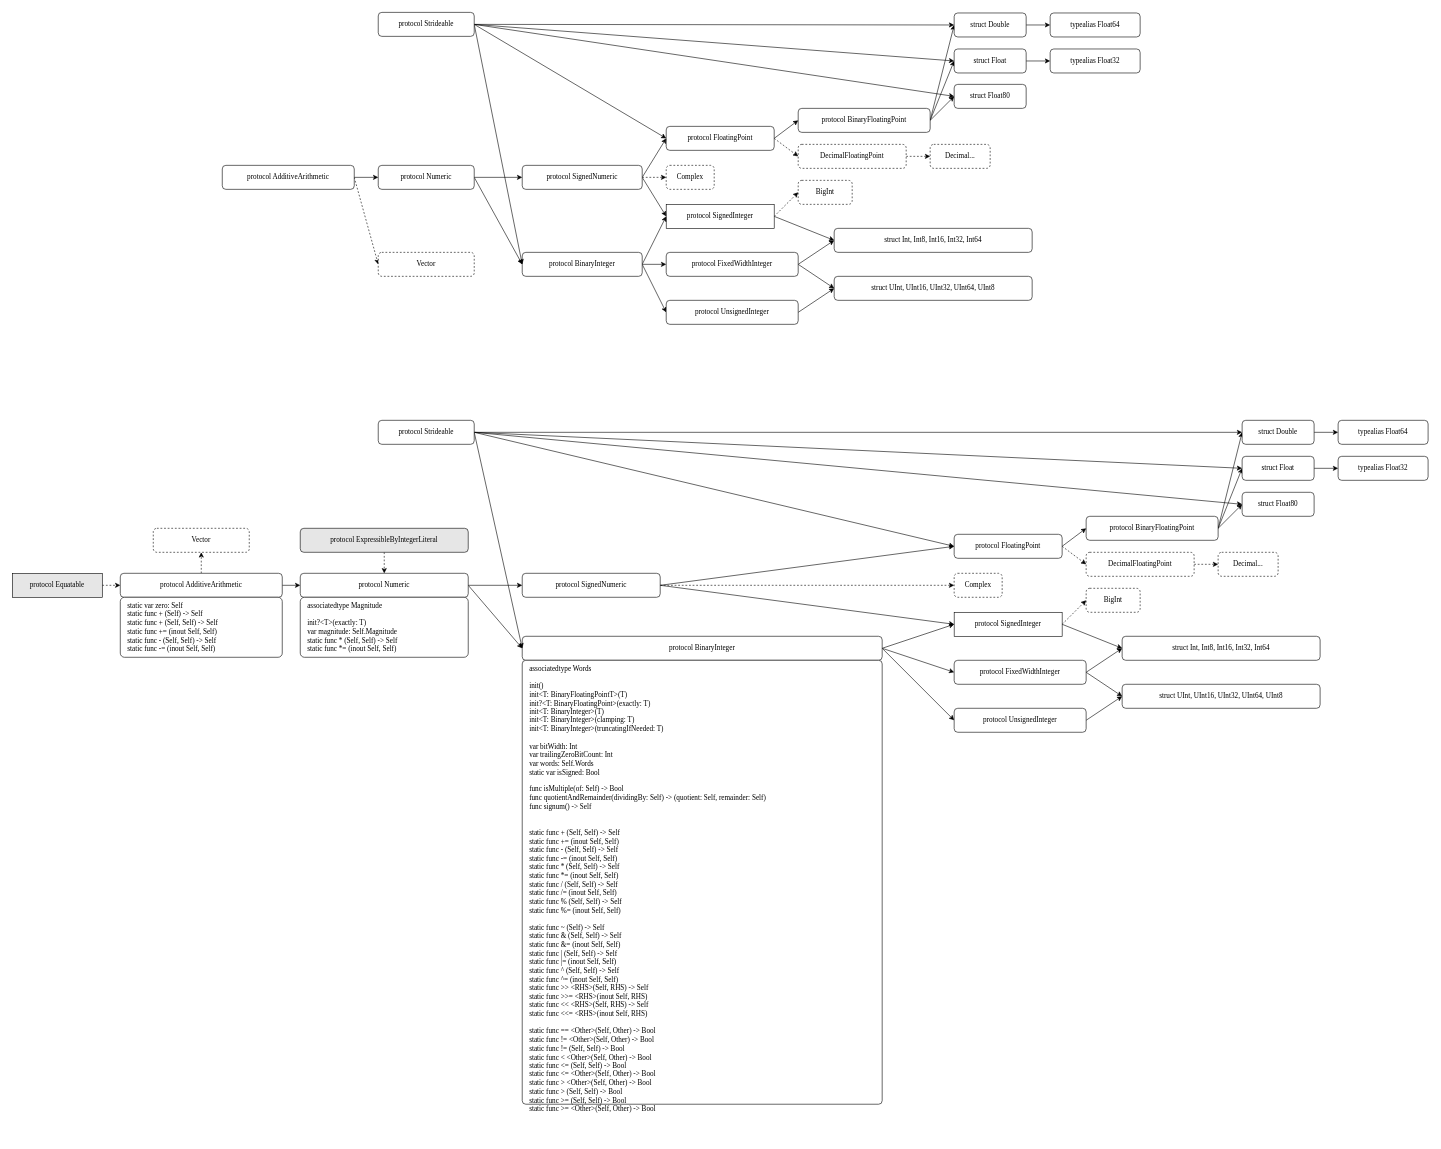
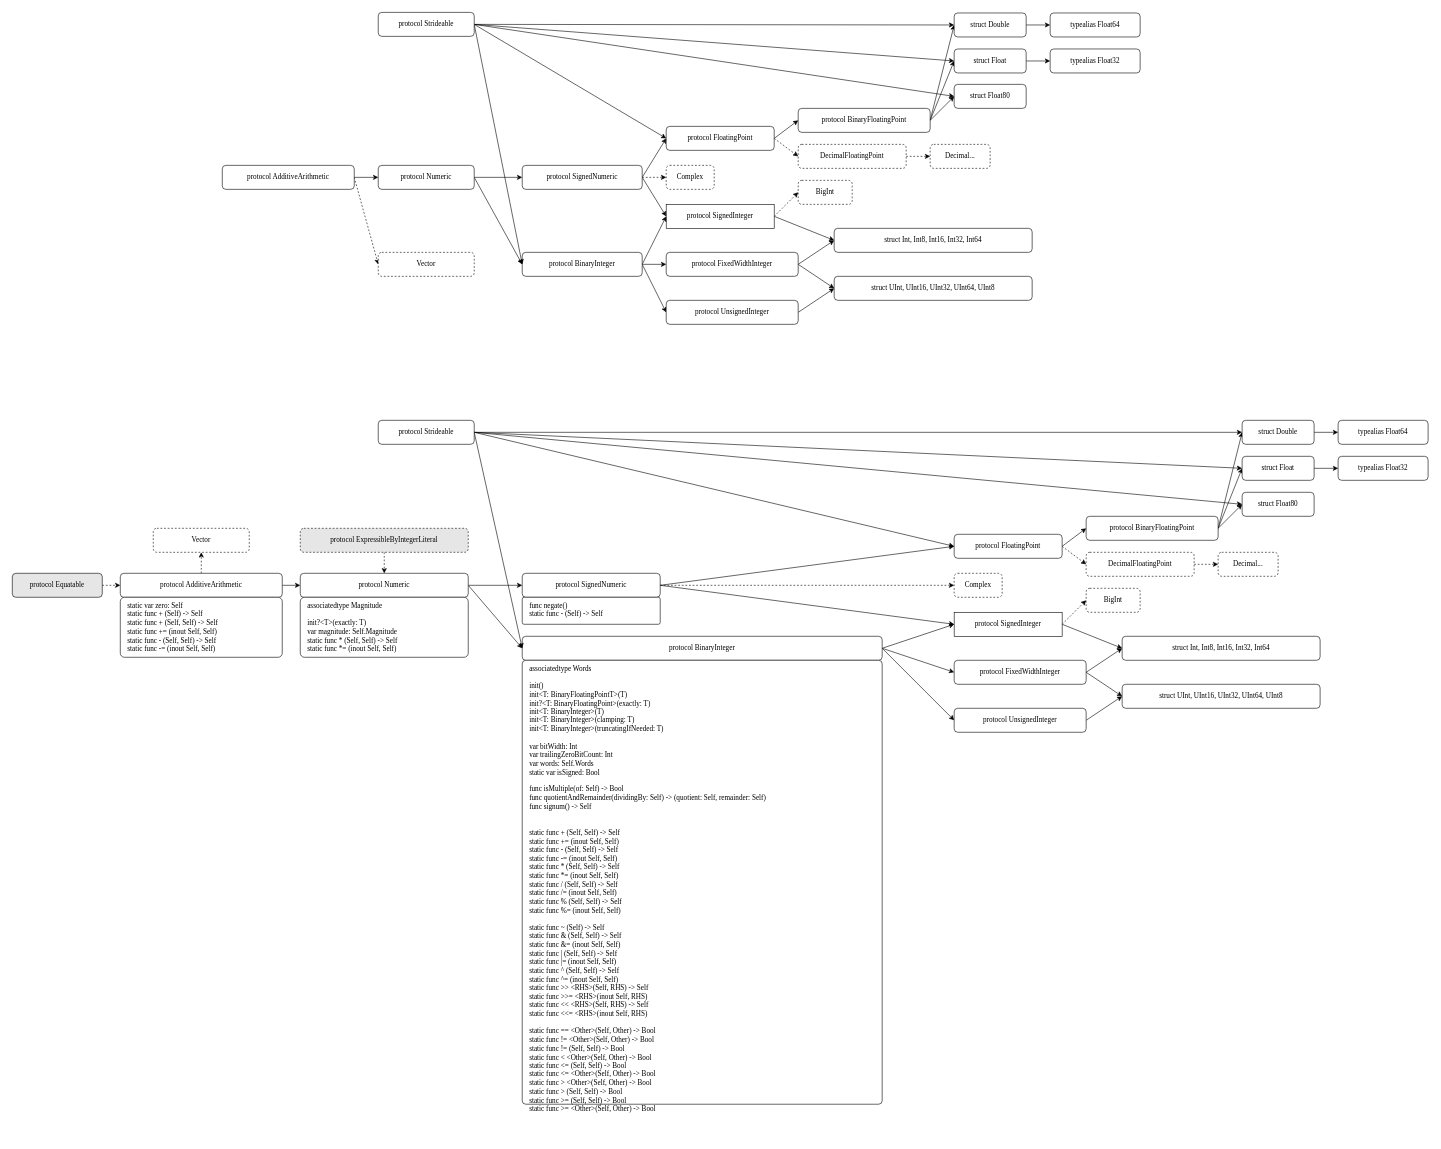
(384, 540) -> (384, 540)
(57, 585) -> (57, 585)
none -> (591, 611)
